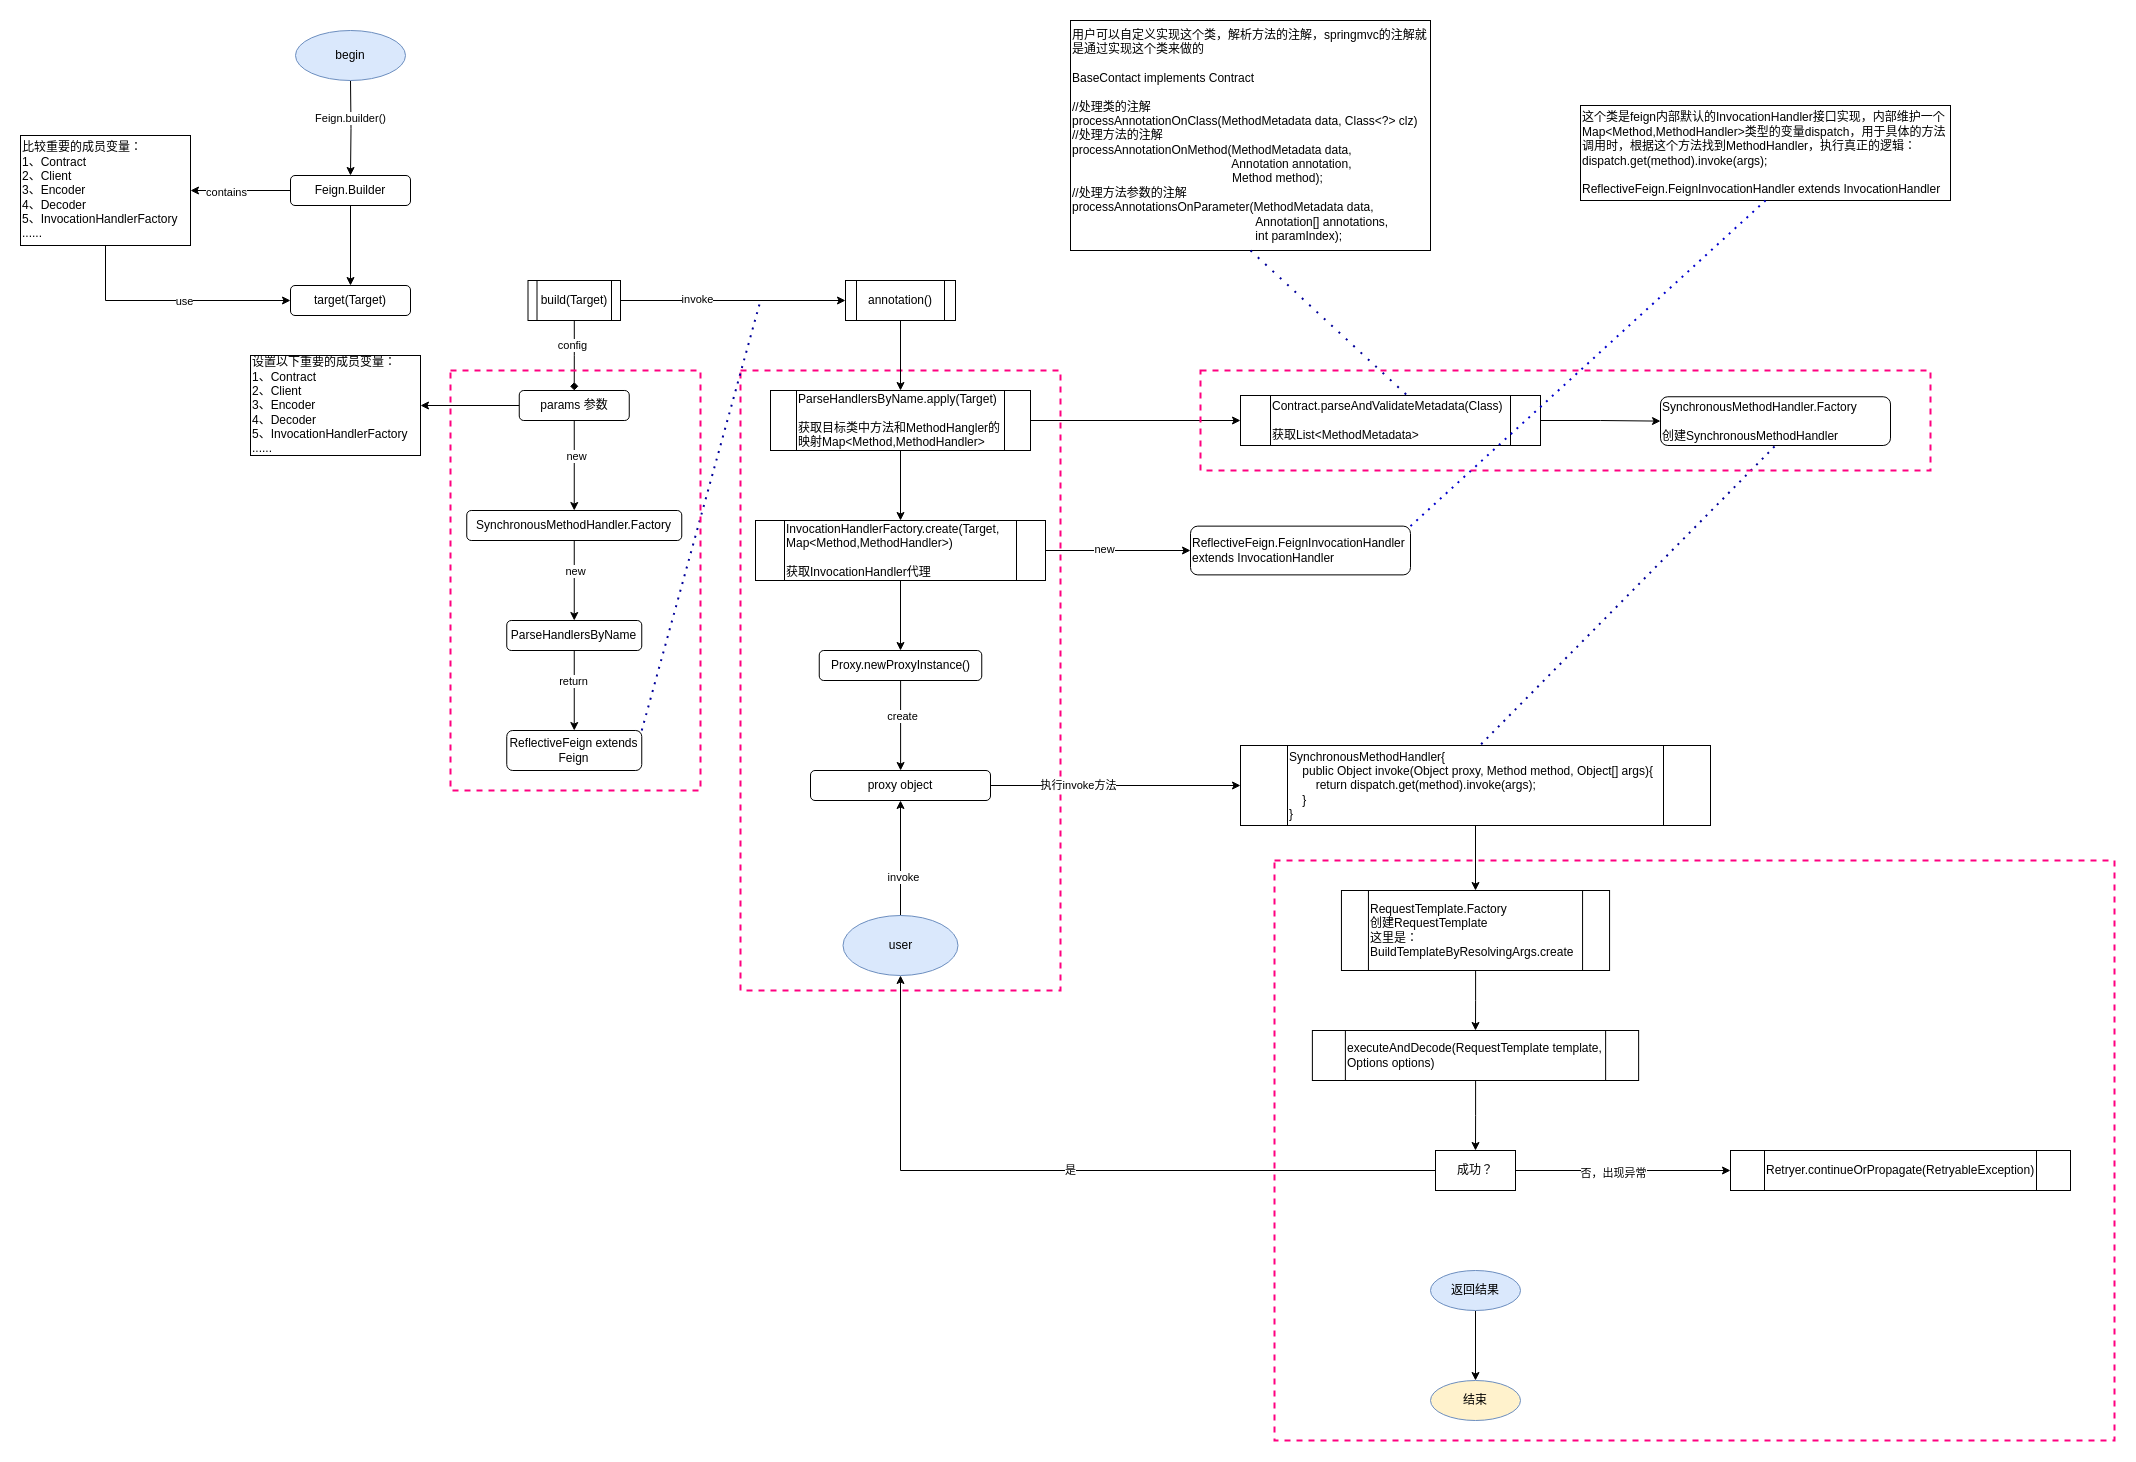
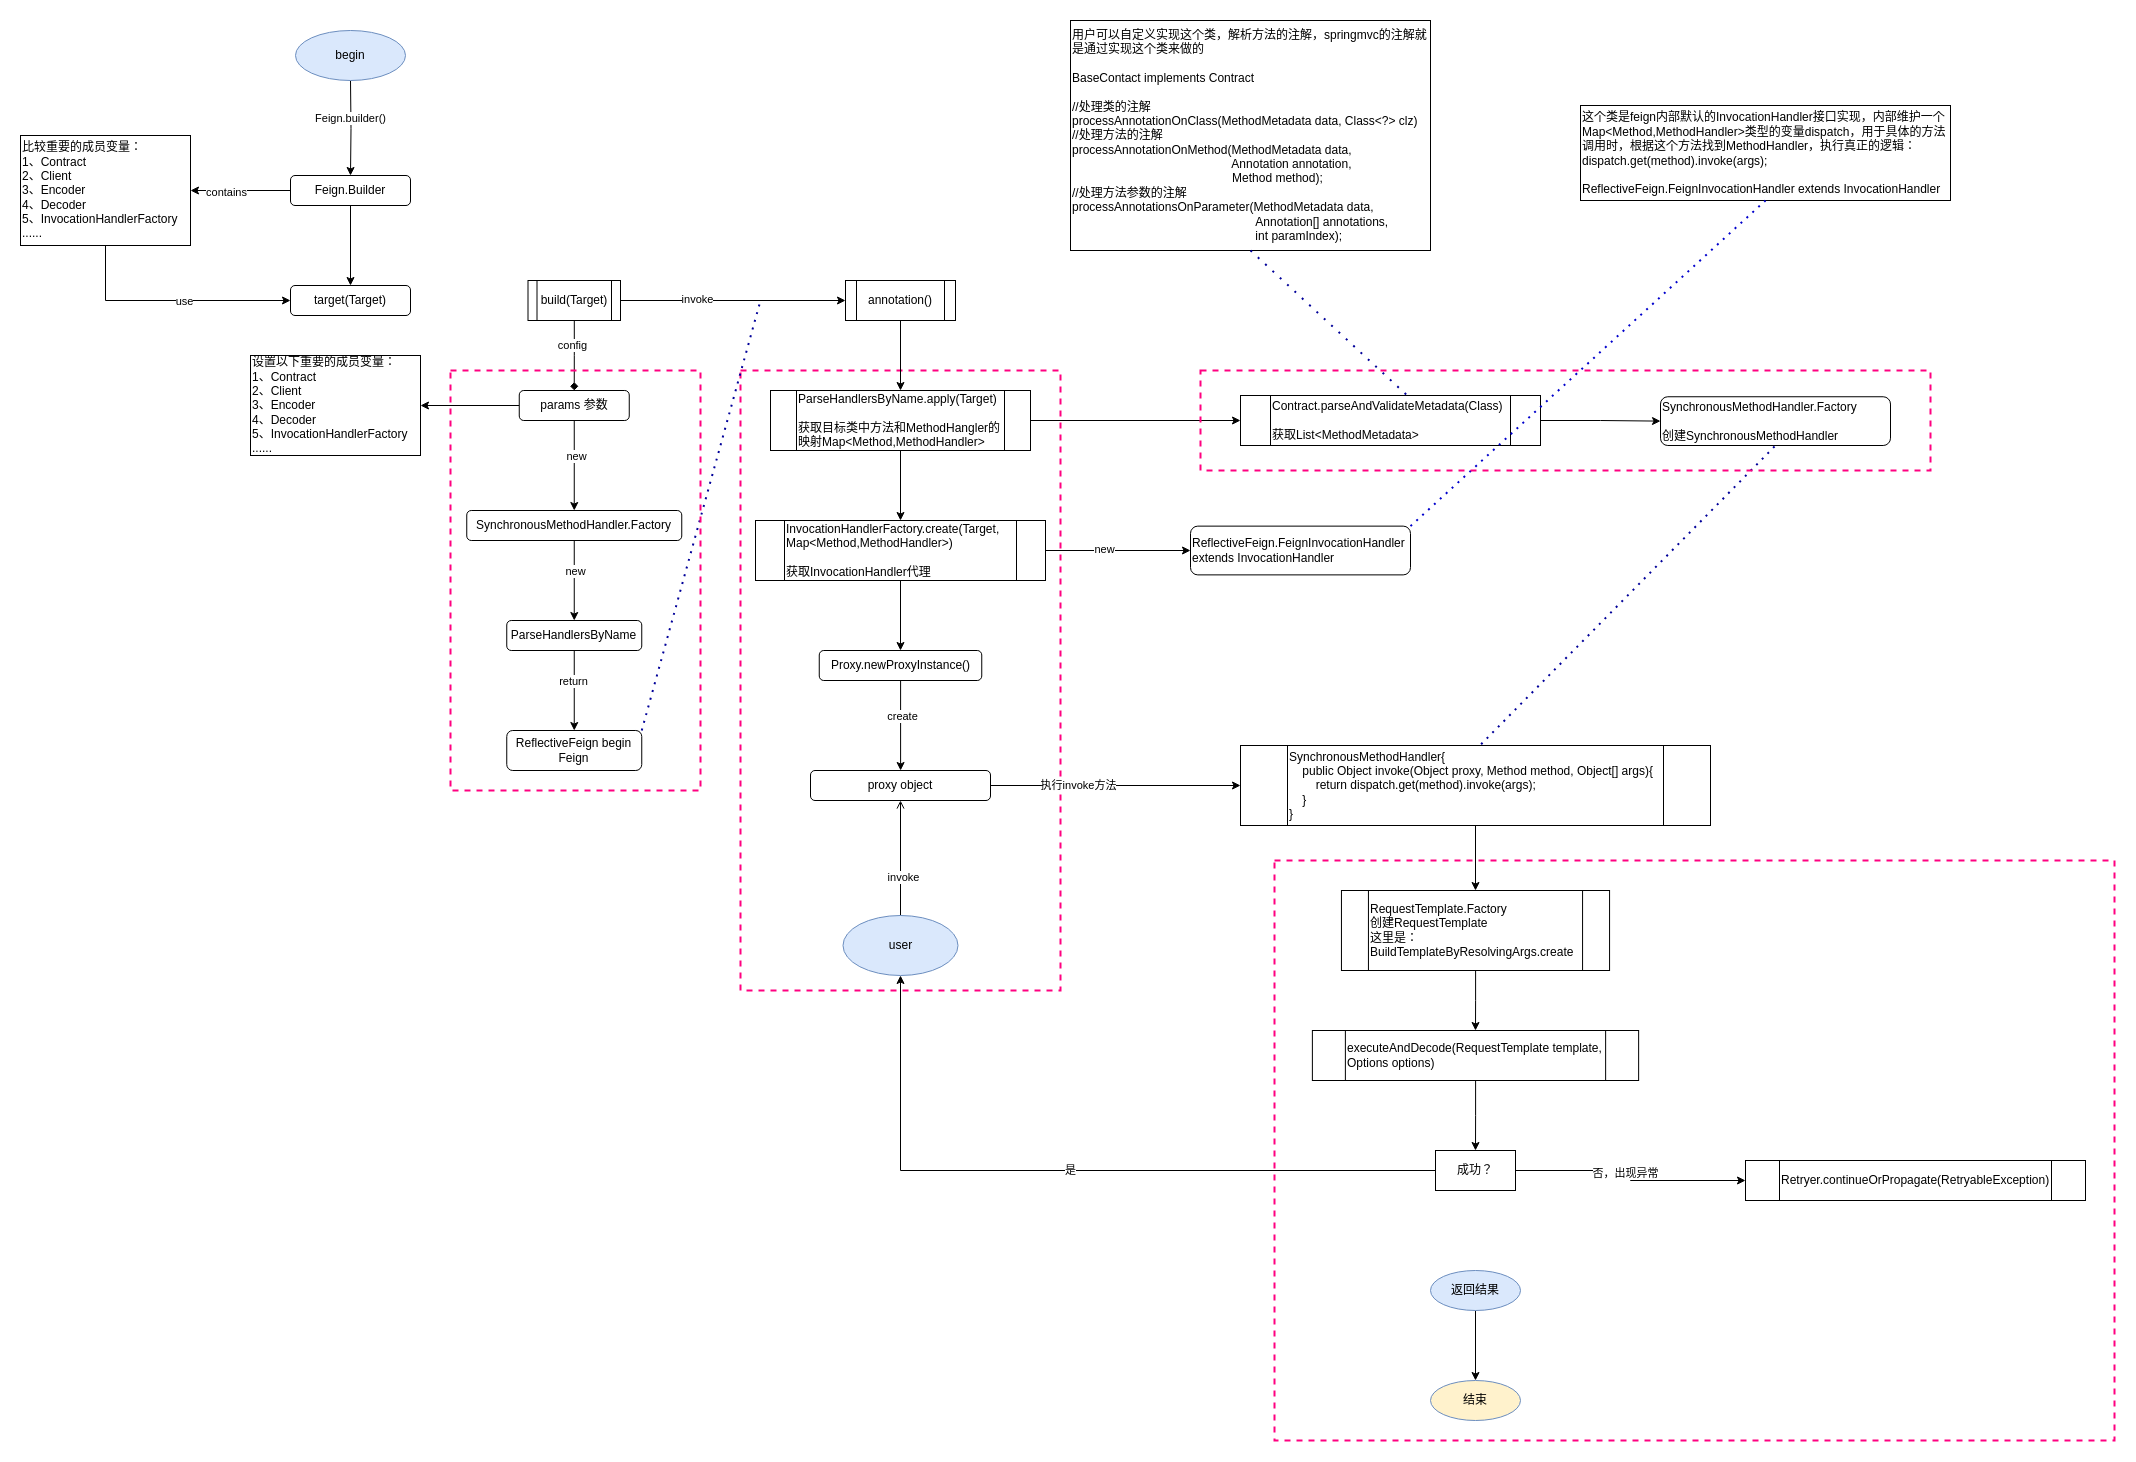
(574, 751) -> (574, 751)
(901, 808) -> (901, 806)
(1901, 1171) -> (1916, 1181)
